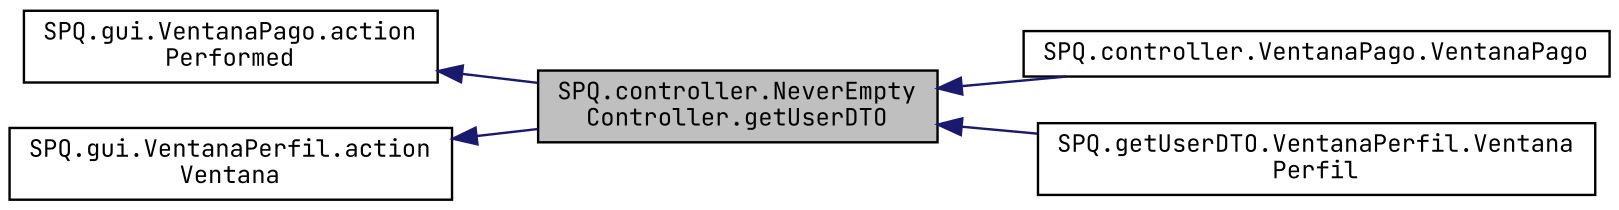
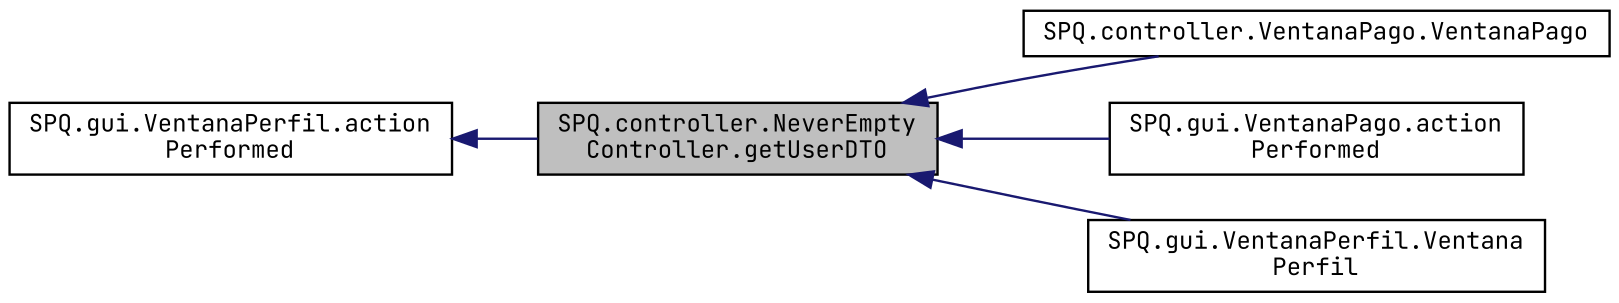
(500, 78) -> (1036, 139)
(1317, 159) -> (1317, 256)
(231, 164) -> (231, 139)
